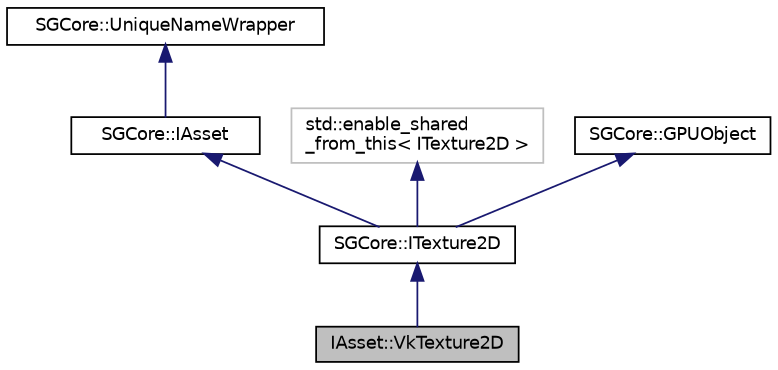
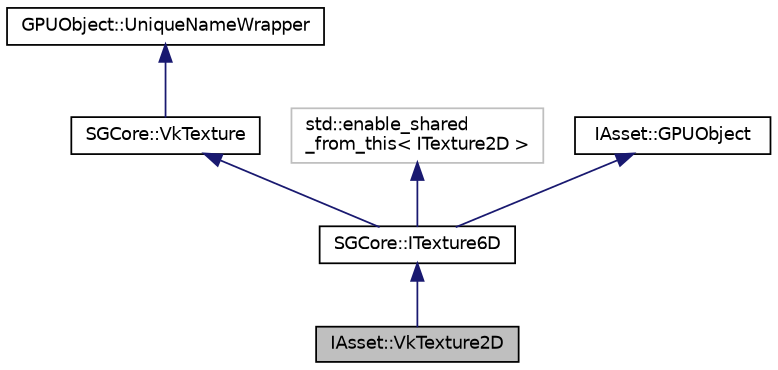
(166, 26) -> (166, 26)
(166, 136) -> (166, 136)
(673, 136) -> (673, 136)
(417, 245) -> (417, 245)
